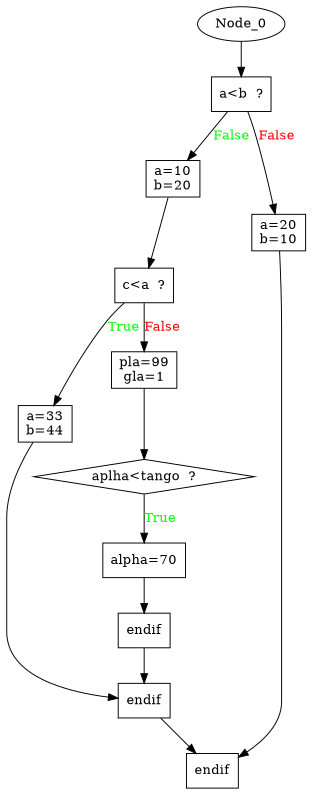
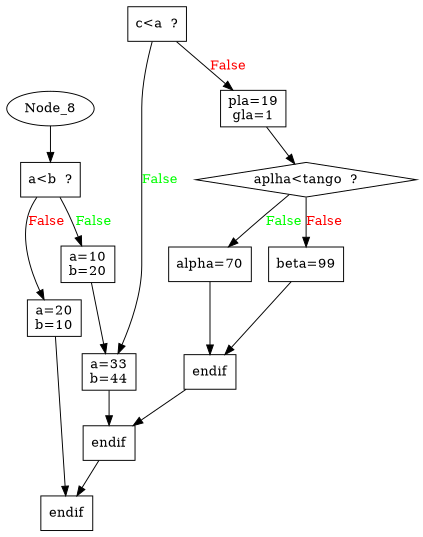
(241, 24) -> (50, 109)
(160, 228) -> (98, 313)
none -> (306, 264)
(124, 327) -> (160, 180)
(144, 370) -> (253, 109)
(161, 519) -> (284, 222)
